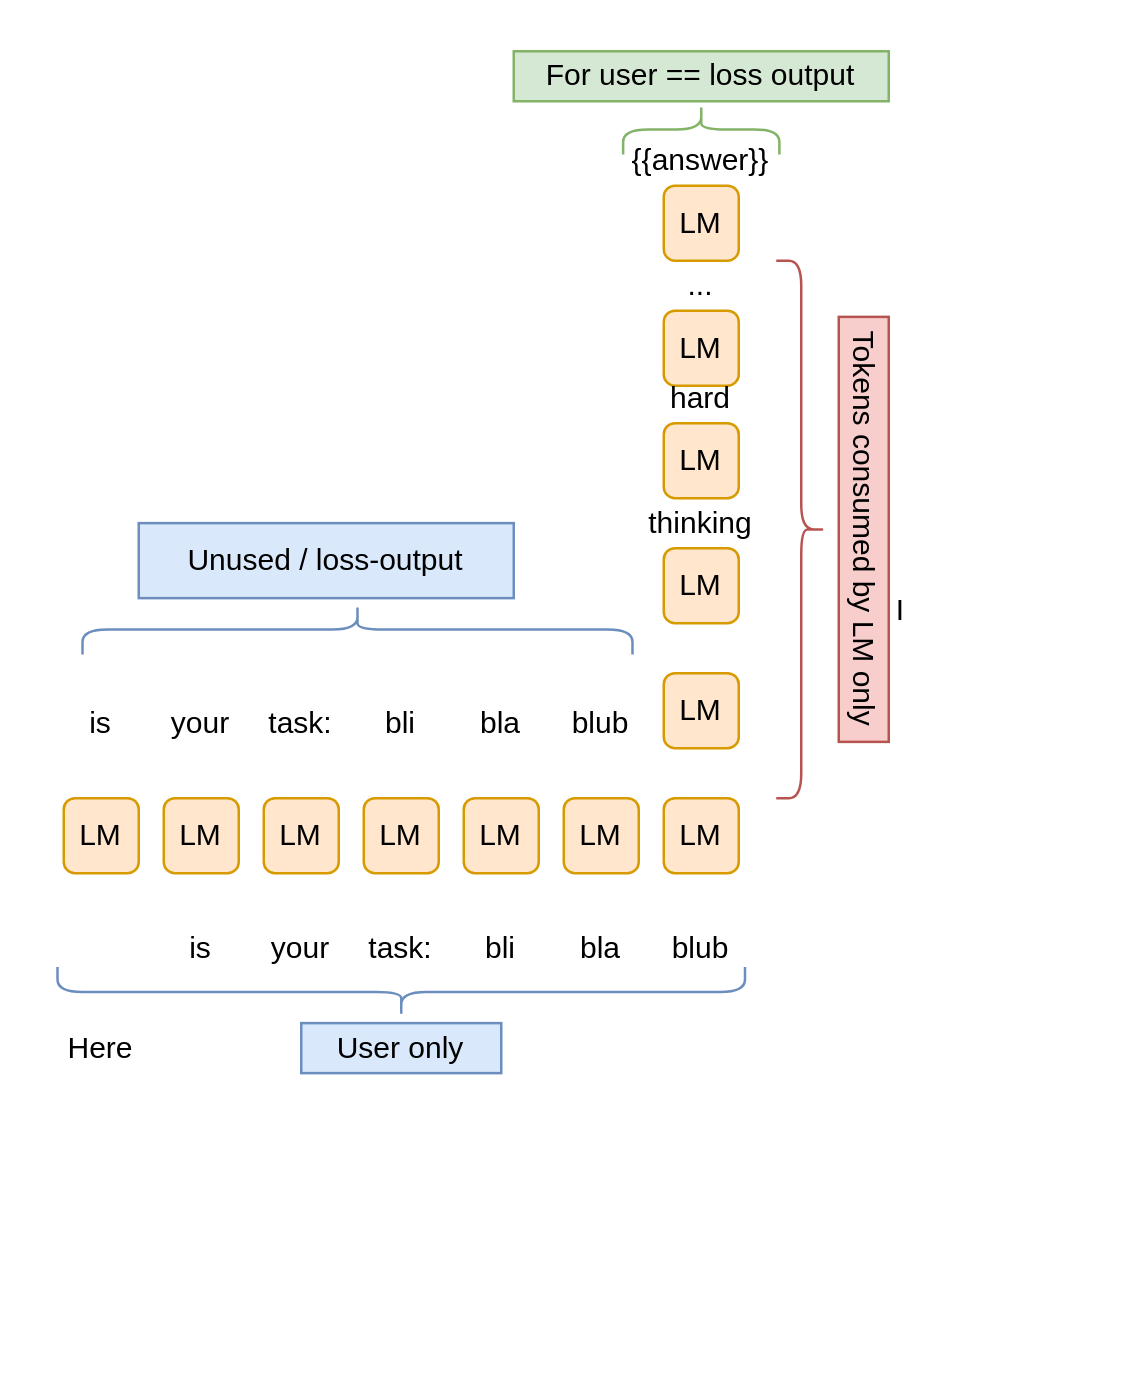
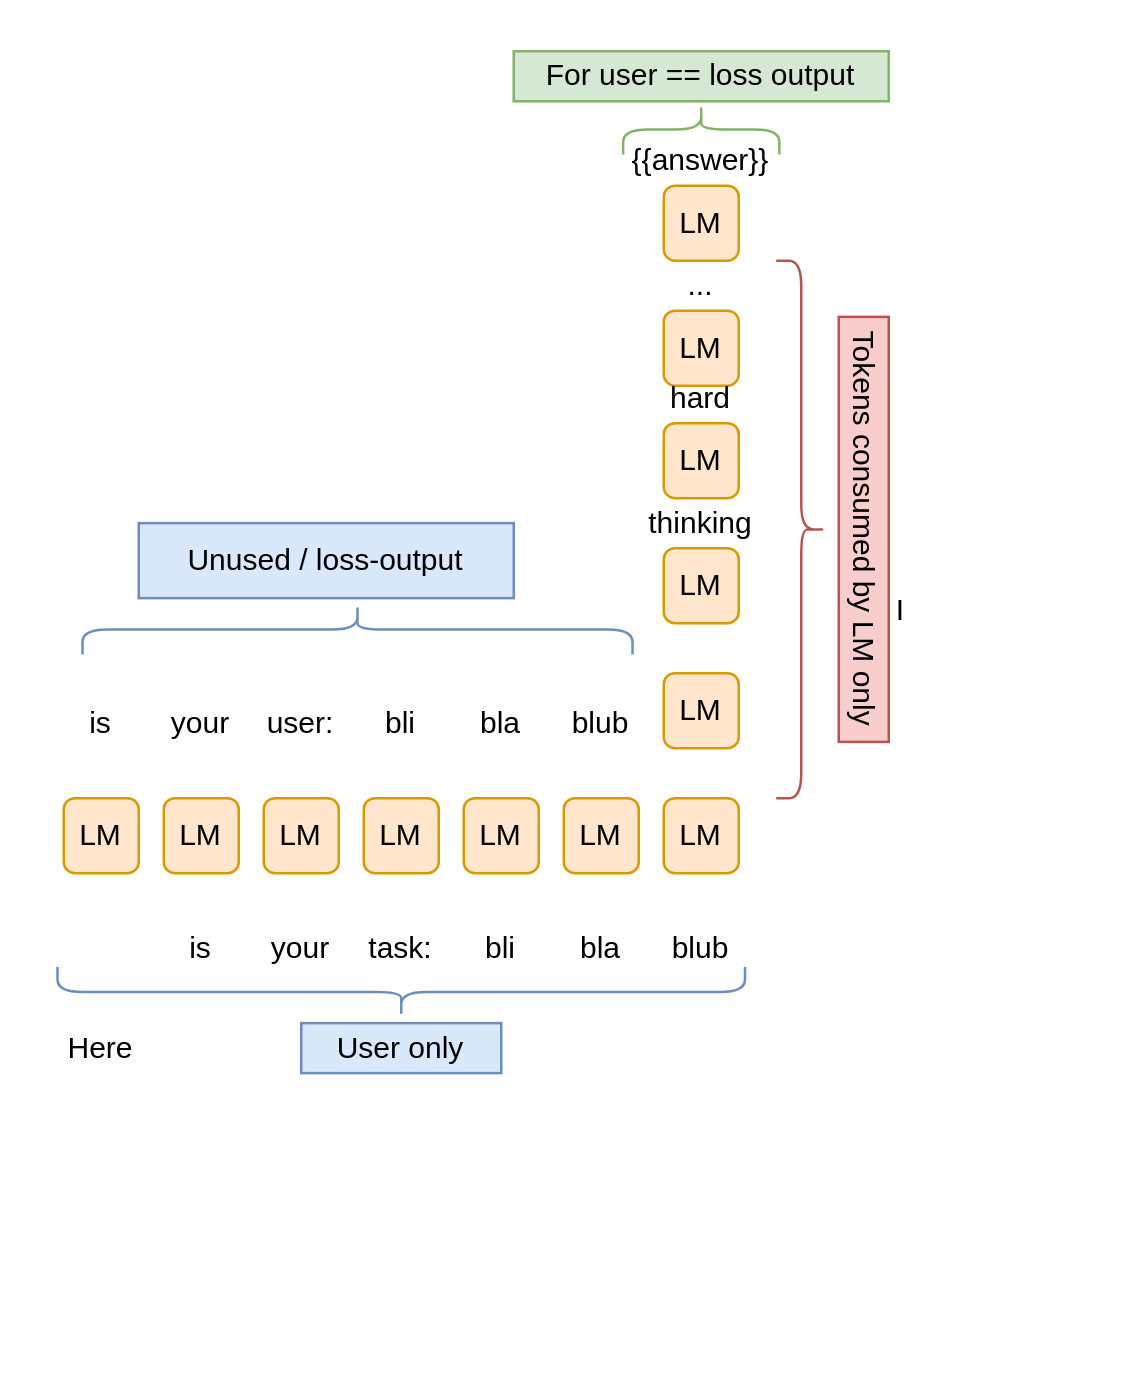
(301, 724) -> (301, 724)
